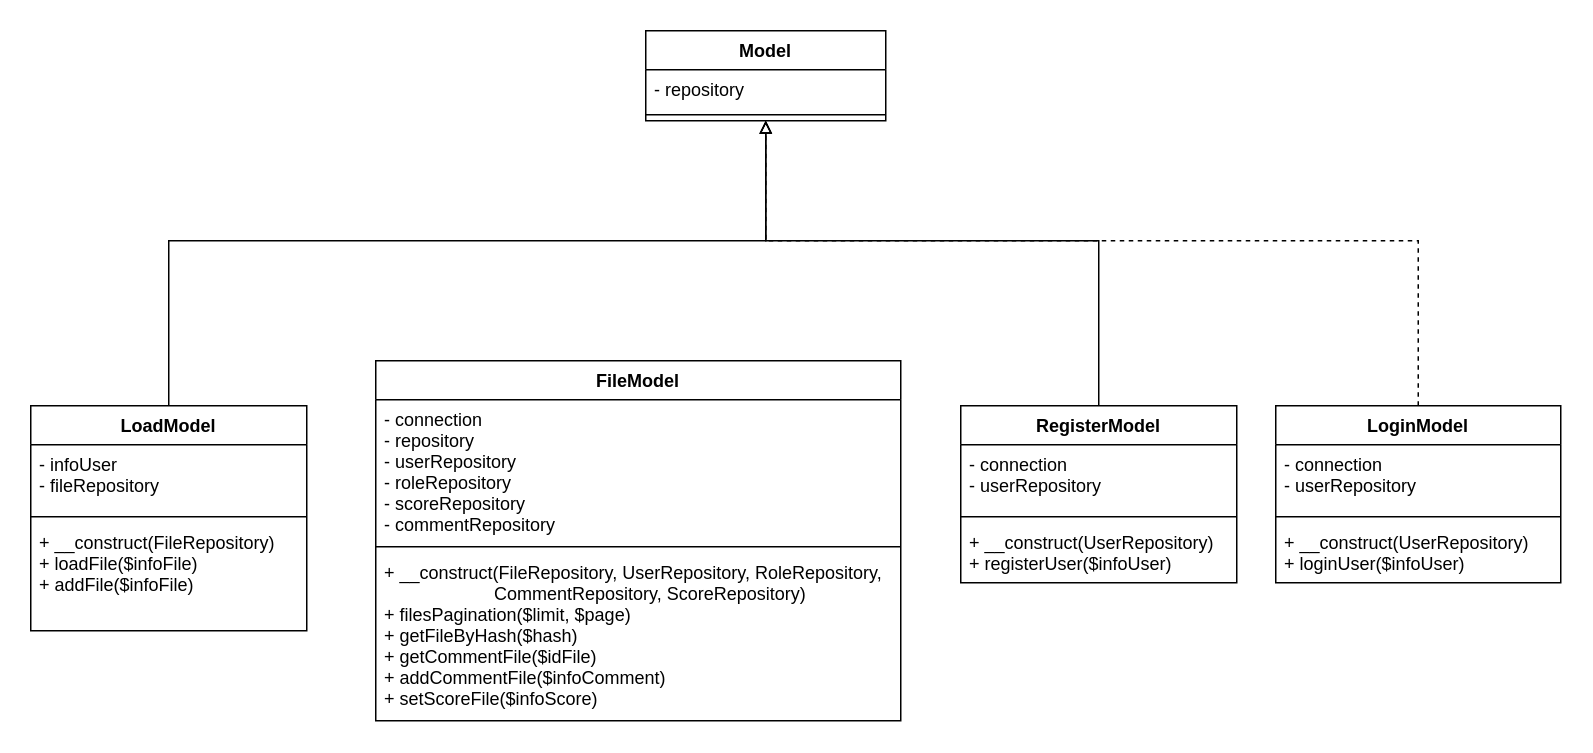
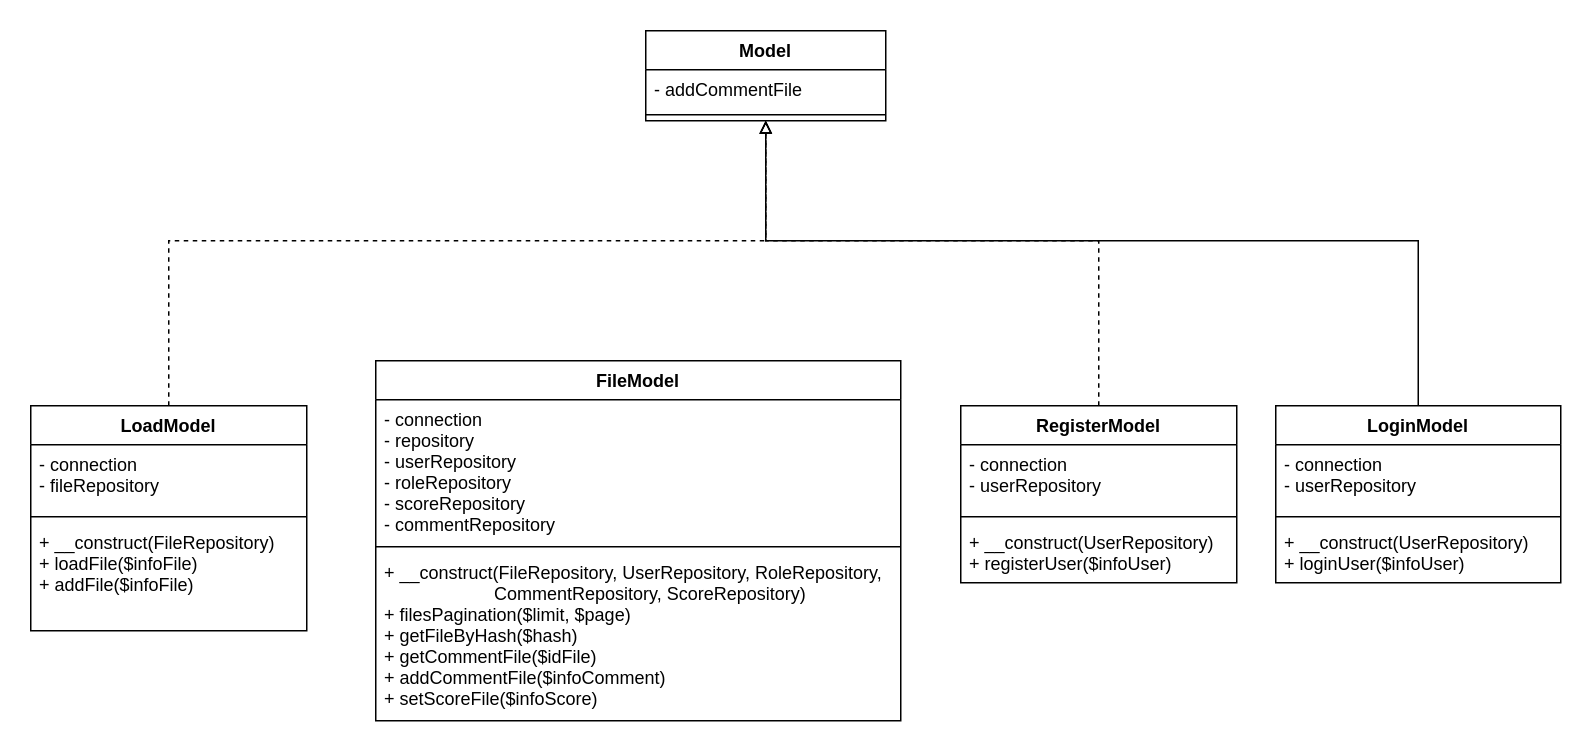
(710, 90) -> (728, 90)
(386, 241) -> (386, 241)
(1340, 241) -> (1340, 241)
(1099, 323) -> (1099, 323)
(85, 465) -> (95, 465)
